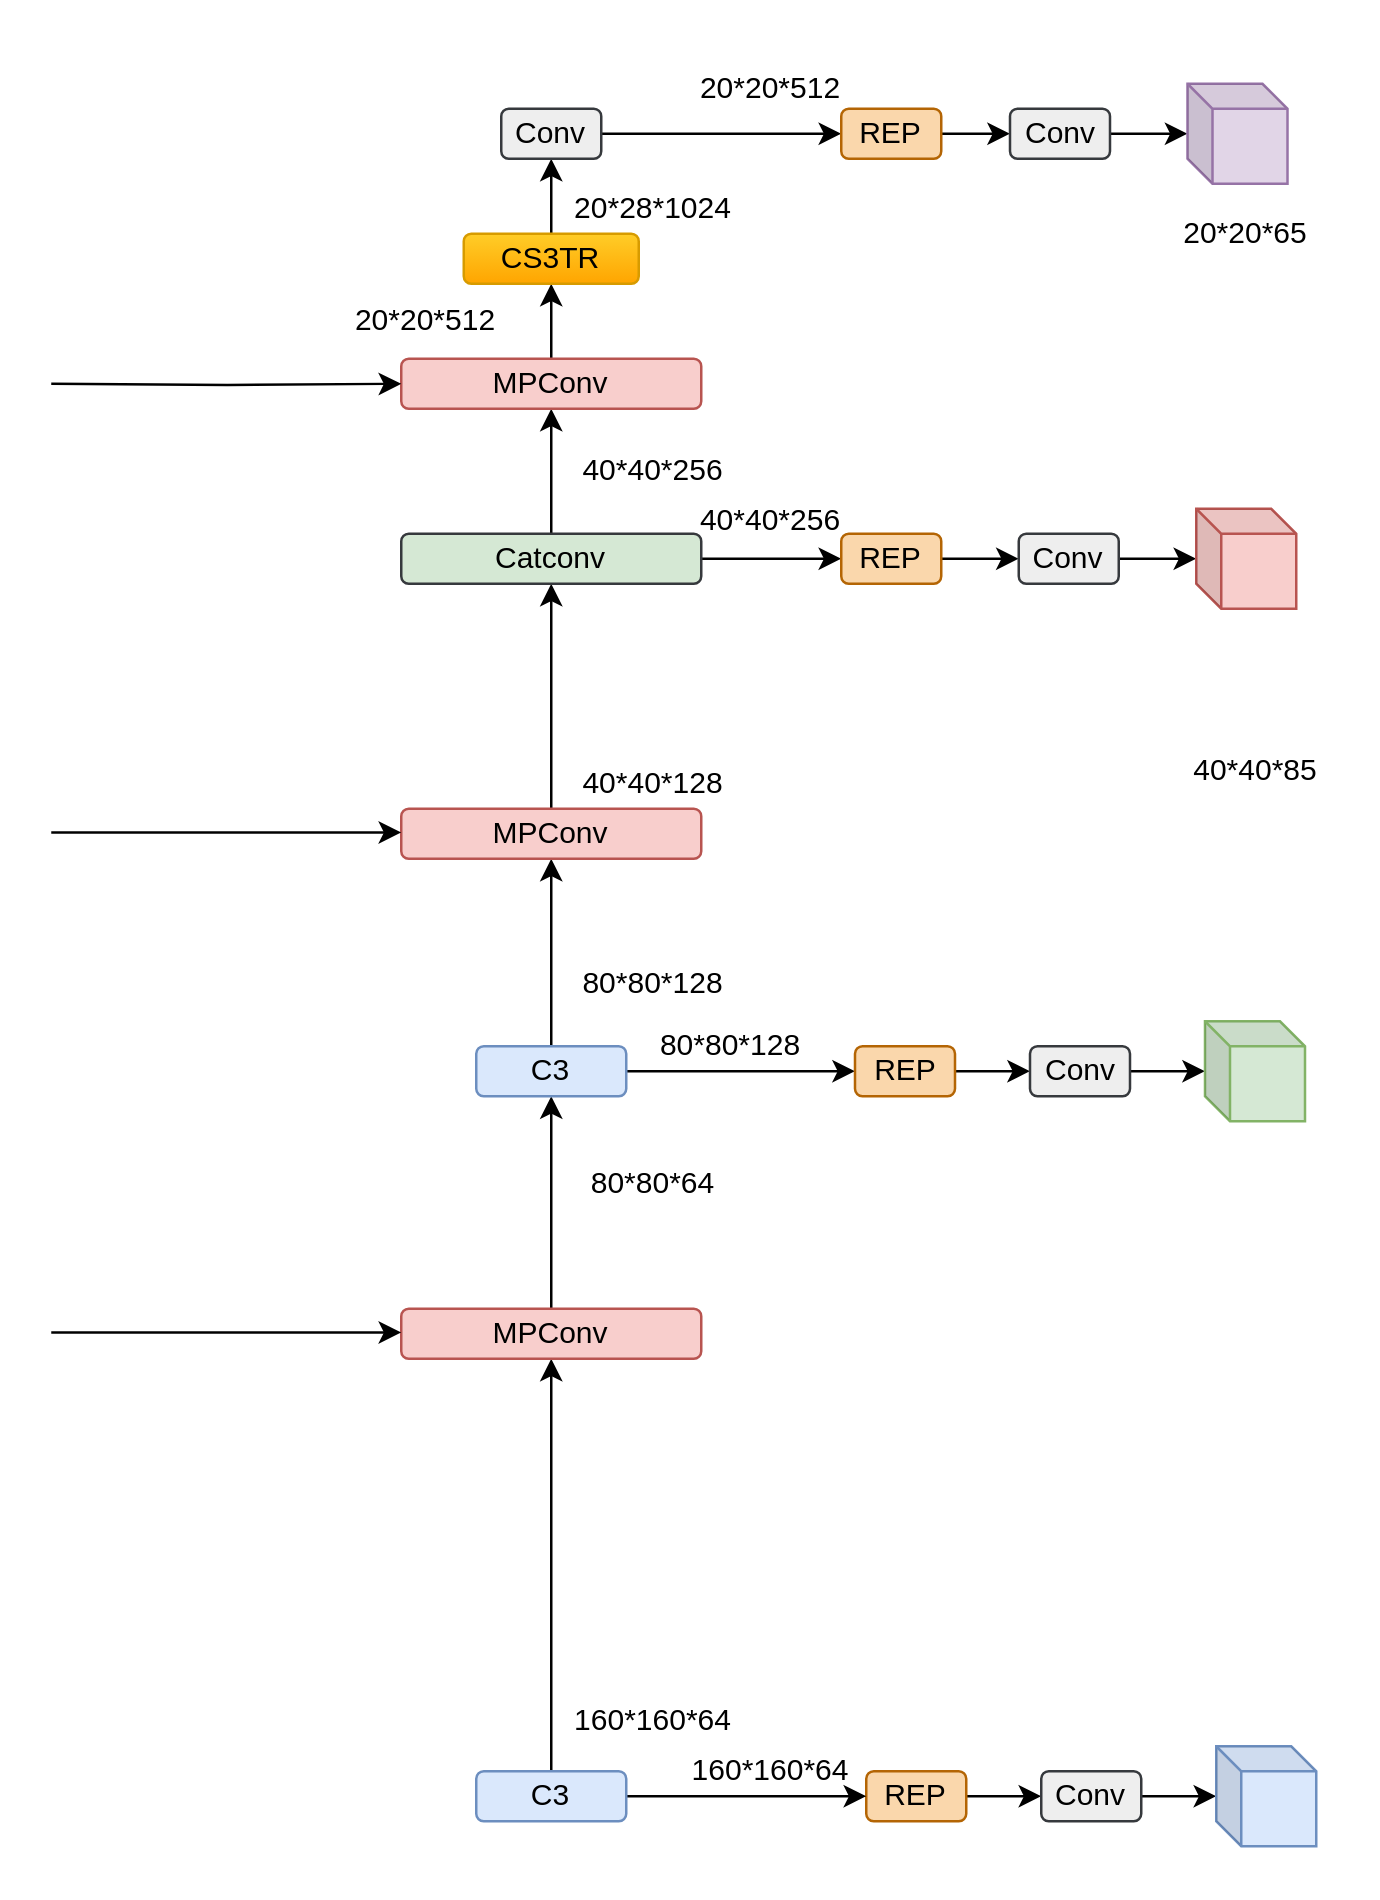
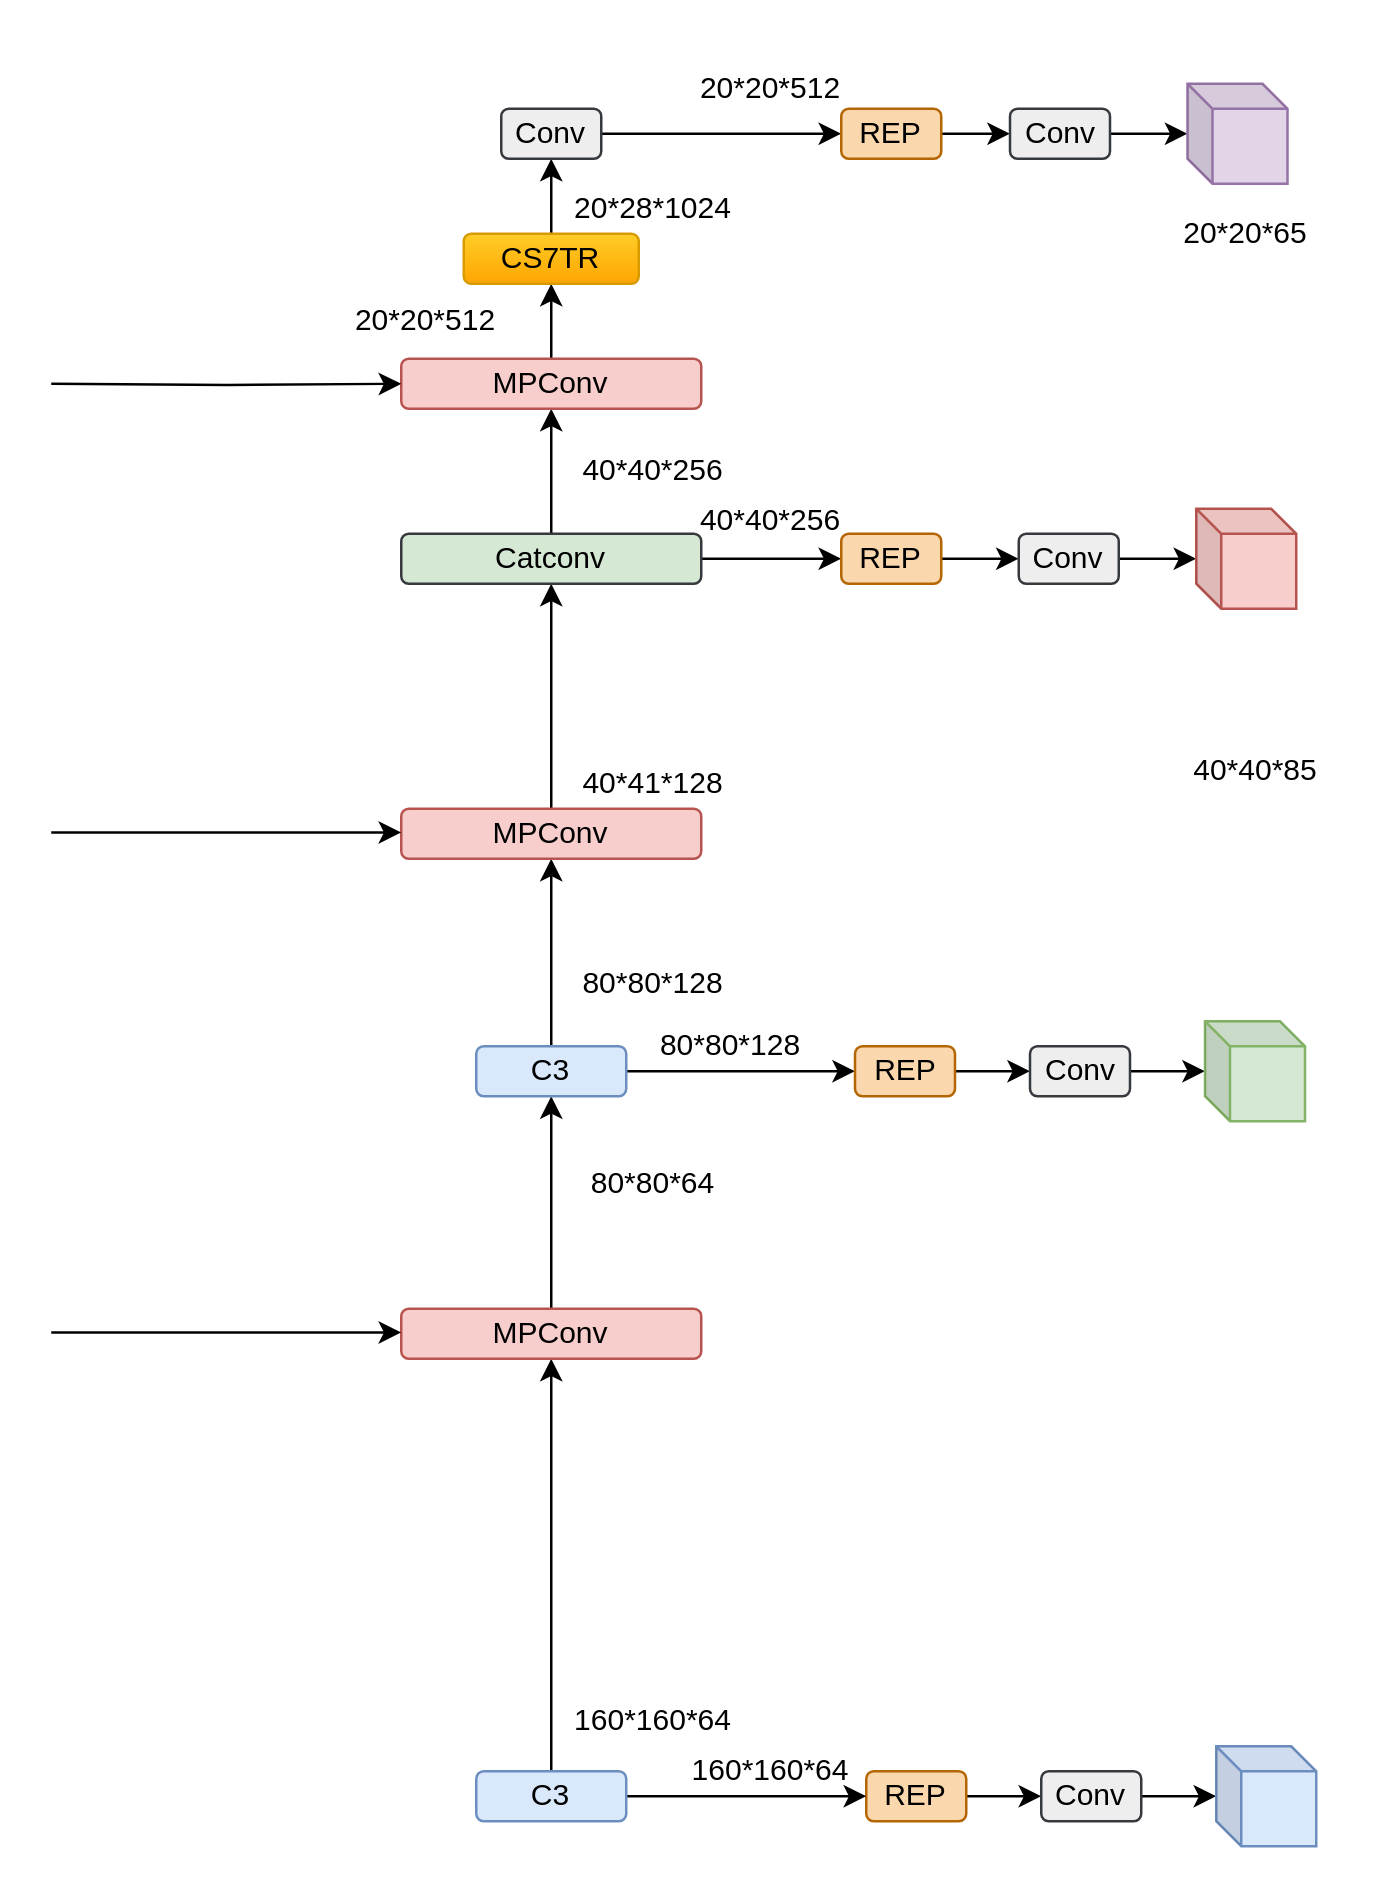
(551, 259) -> (551, 259)
(654, 784) -> (654, 784)
